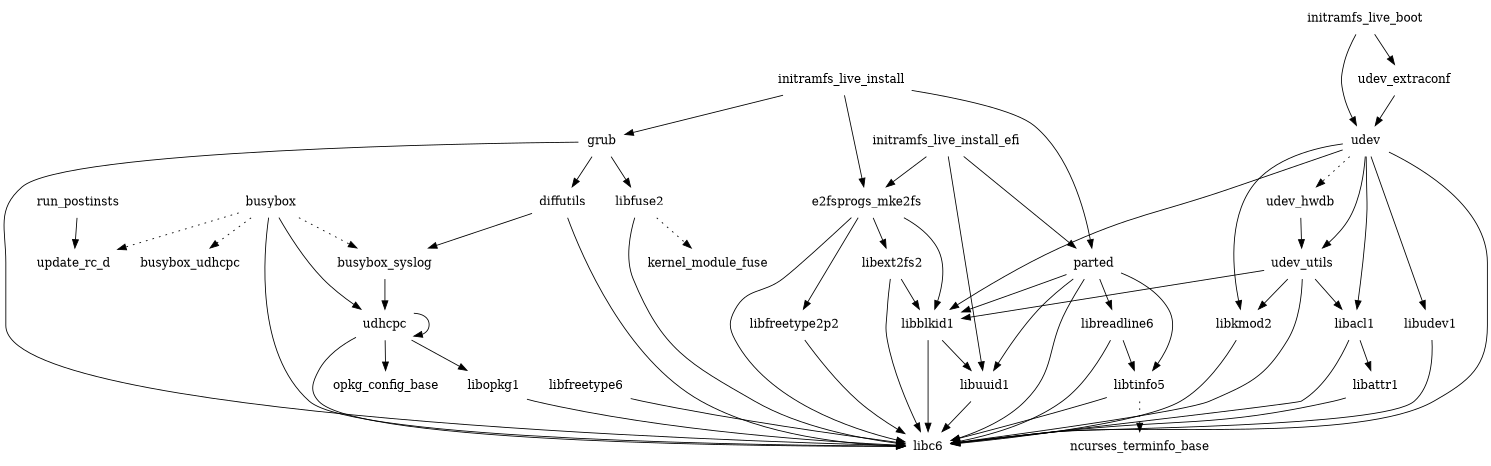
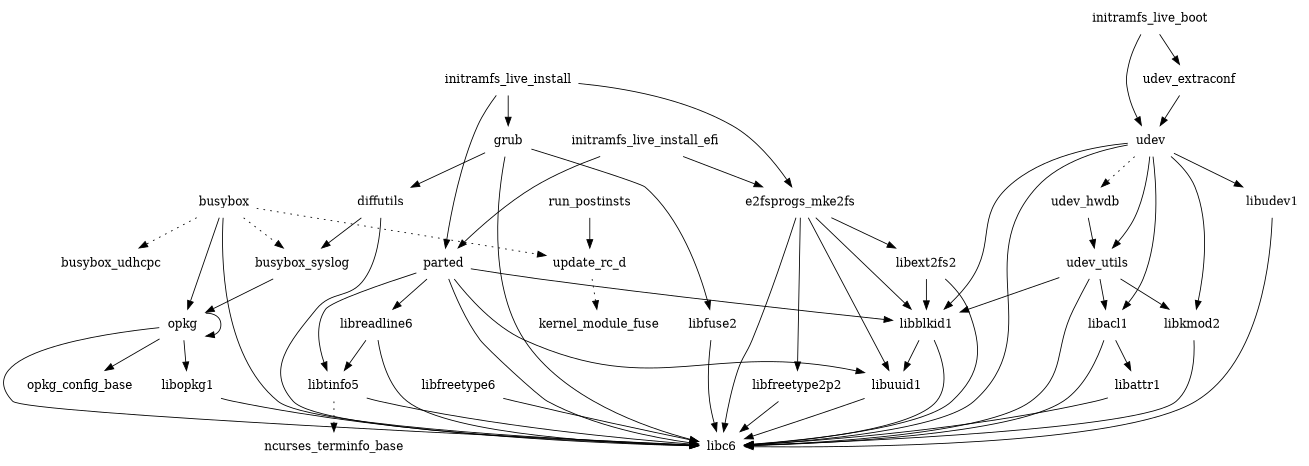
(671, 230) -> (594, 292)
(965, 259) -> (847, 290)
(385, 325) -> (183, 325)
